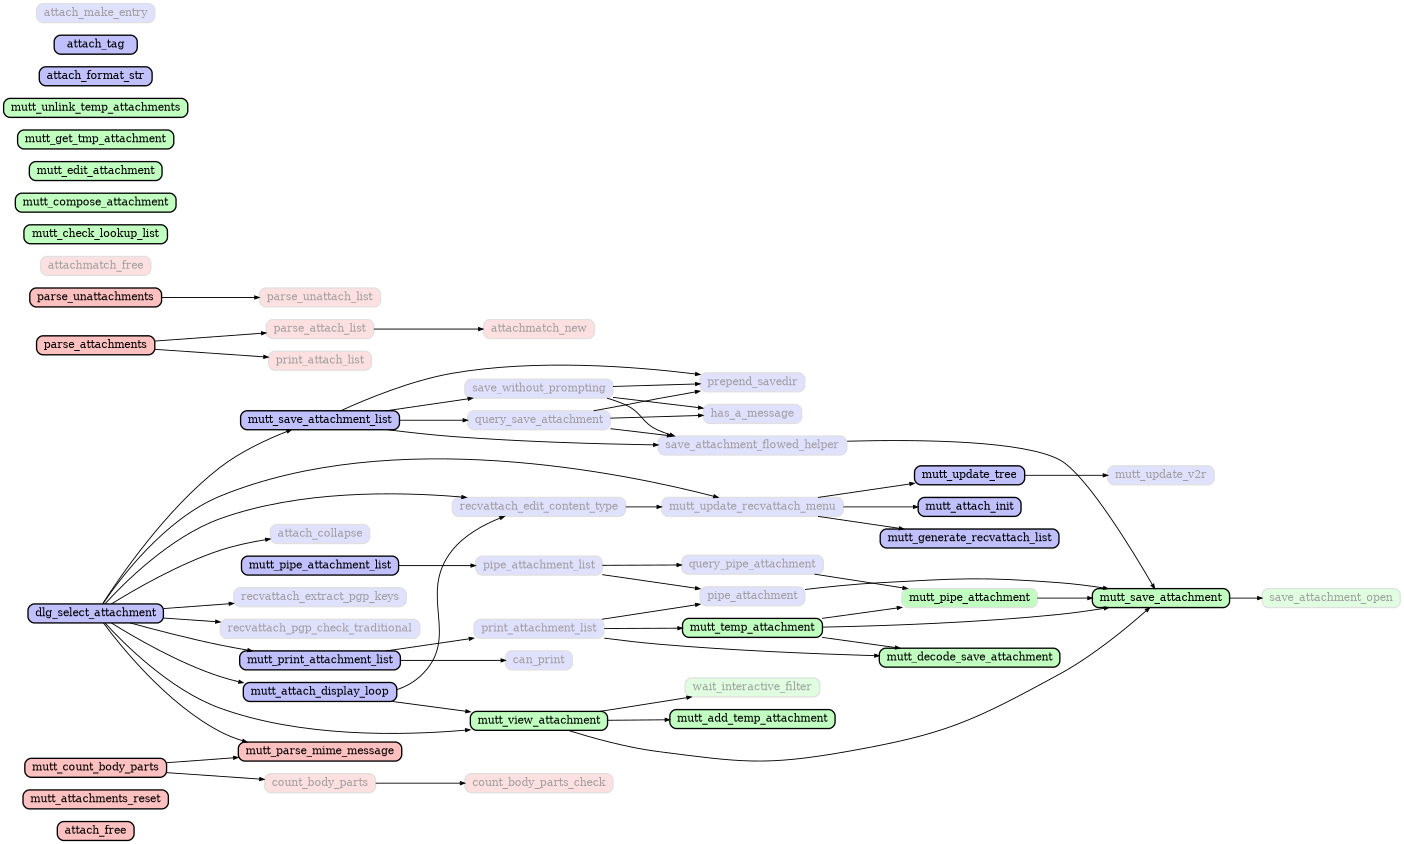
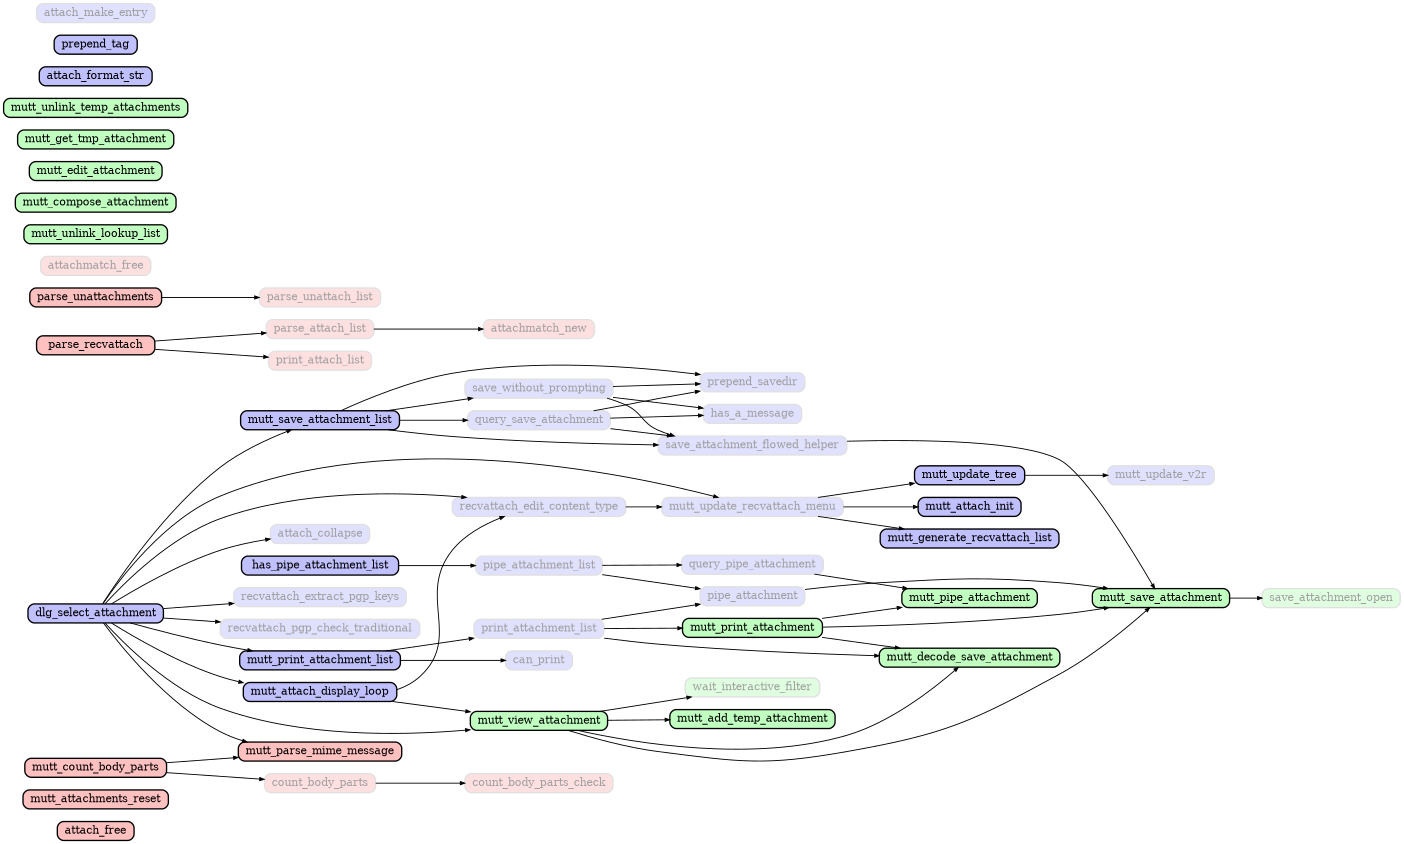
(96, 45) -> (96, 45)
(96, 234) -> (96, 234)
(96, 345) -> (96, 345)
(320, 566) -> (320, 566)
(970, 598) -> (970, 598)
(1062, 598) -> none
(752, 628) -> (752, 628)
none -> (776, 748)
